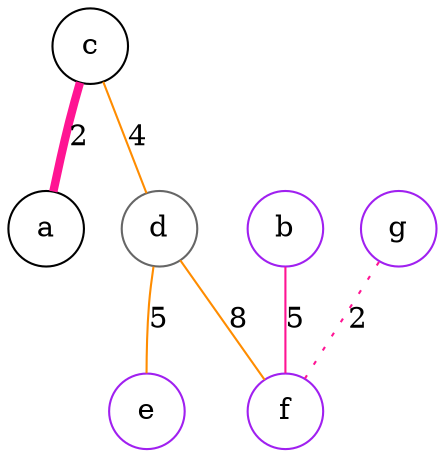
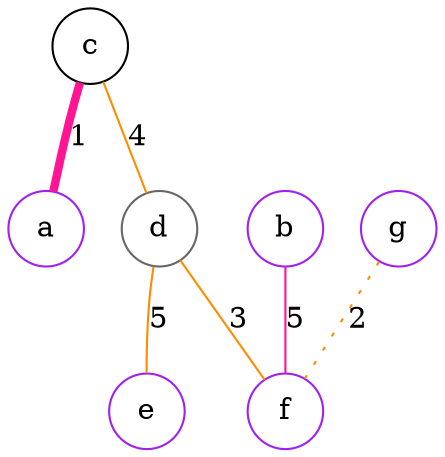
(80, 137) -> (80, 137)
(46, 229) -> (46, 229)
(239, 320) -> (239, 320)
(342, 320) -> (342, 320)
